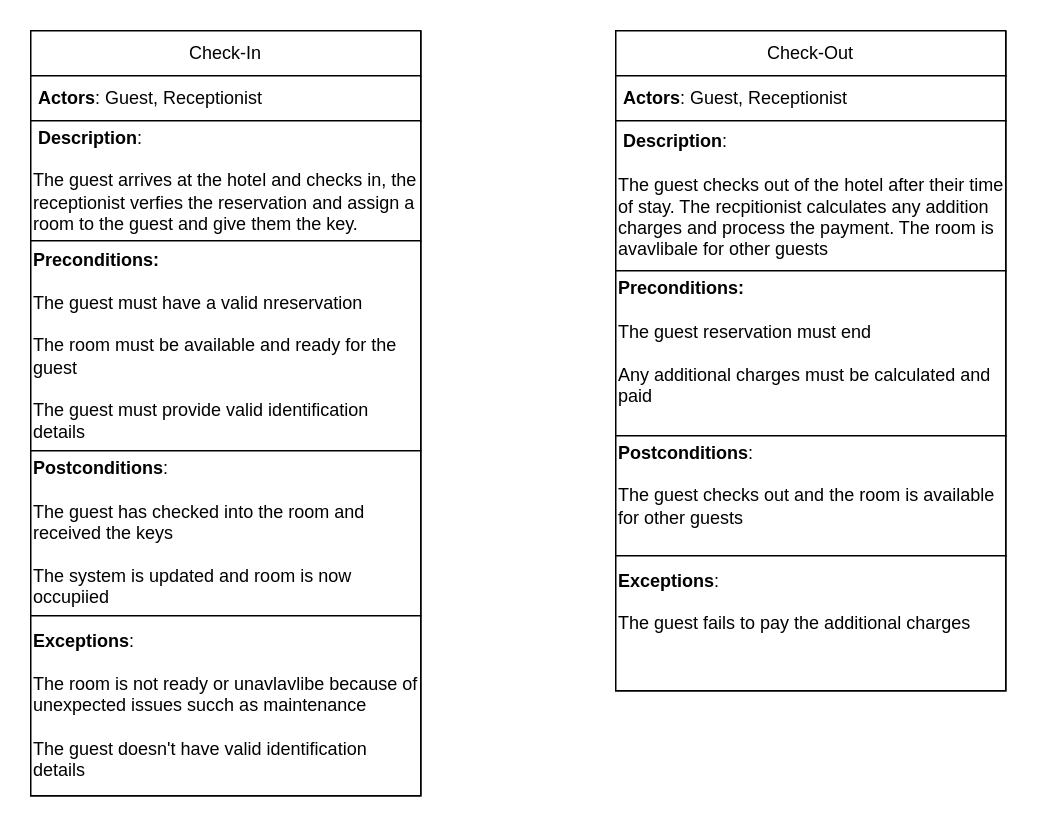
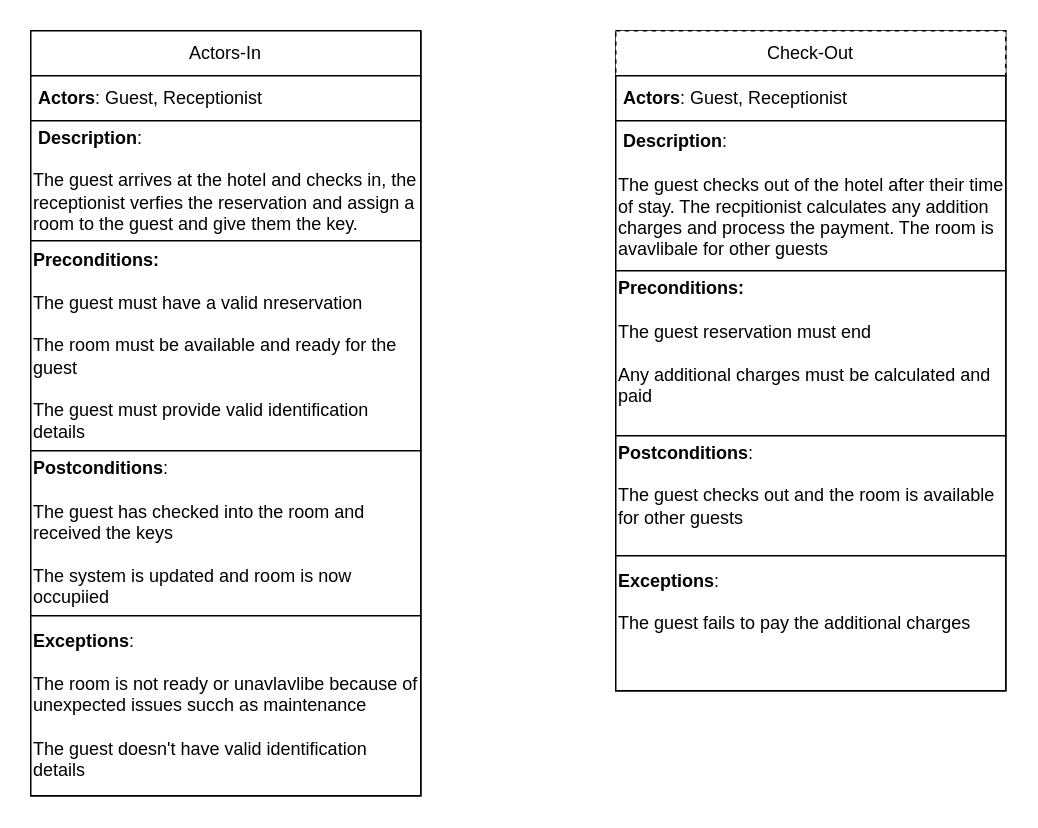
(226, 53) -> (226, 53)
(811, 53) -> (811, 53)
